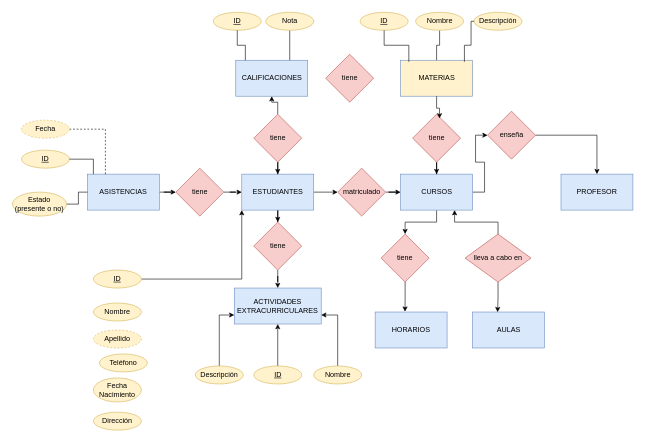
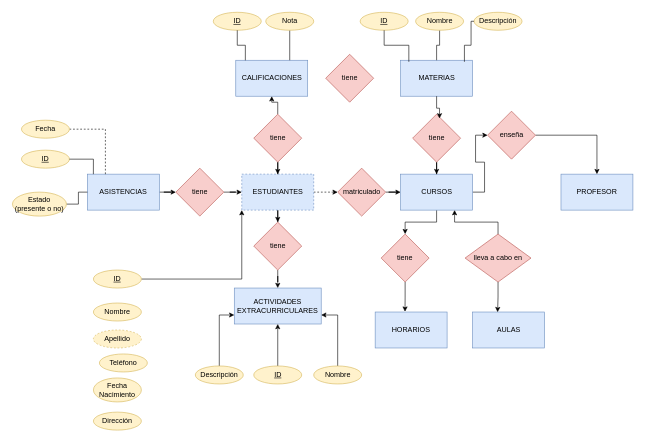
(437, 78) -> (437, 78)
(45, 129) -> (45, 129)
(278, 192) -> (278, 192)
(323, 192) -> (323, 192)
